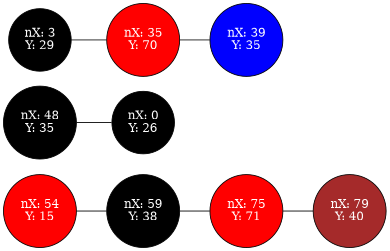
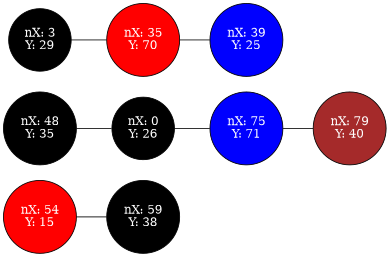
(246, 40) -> (246, 40)
(195, 211) -> (192, 128)
(246, 211) -> (246, 128)
